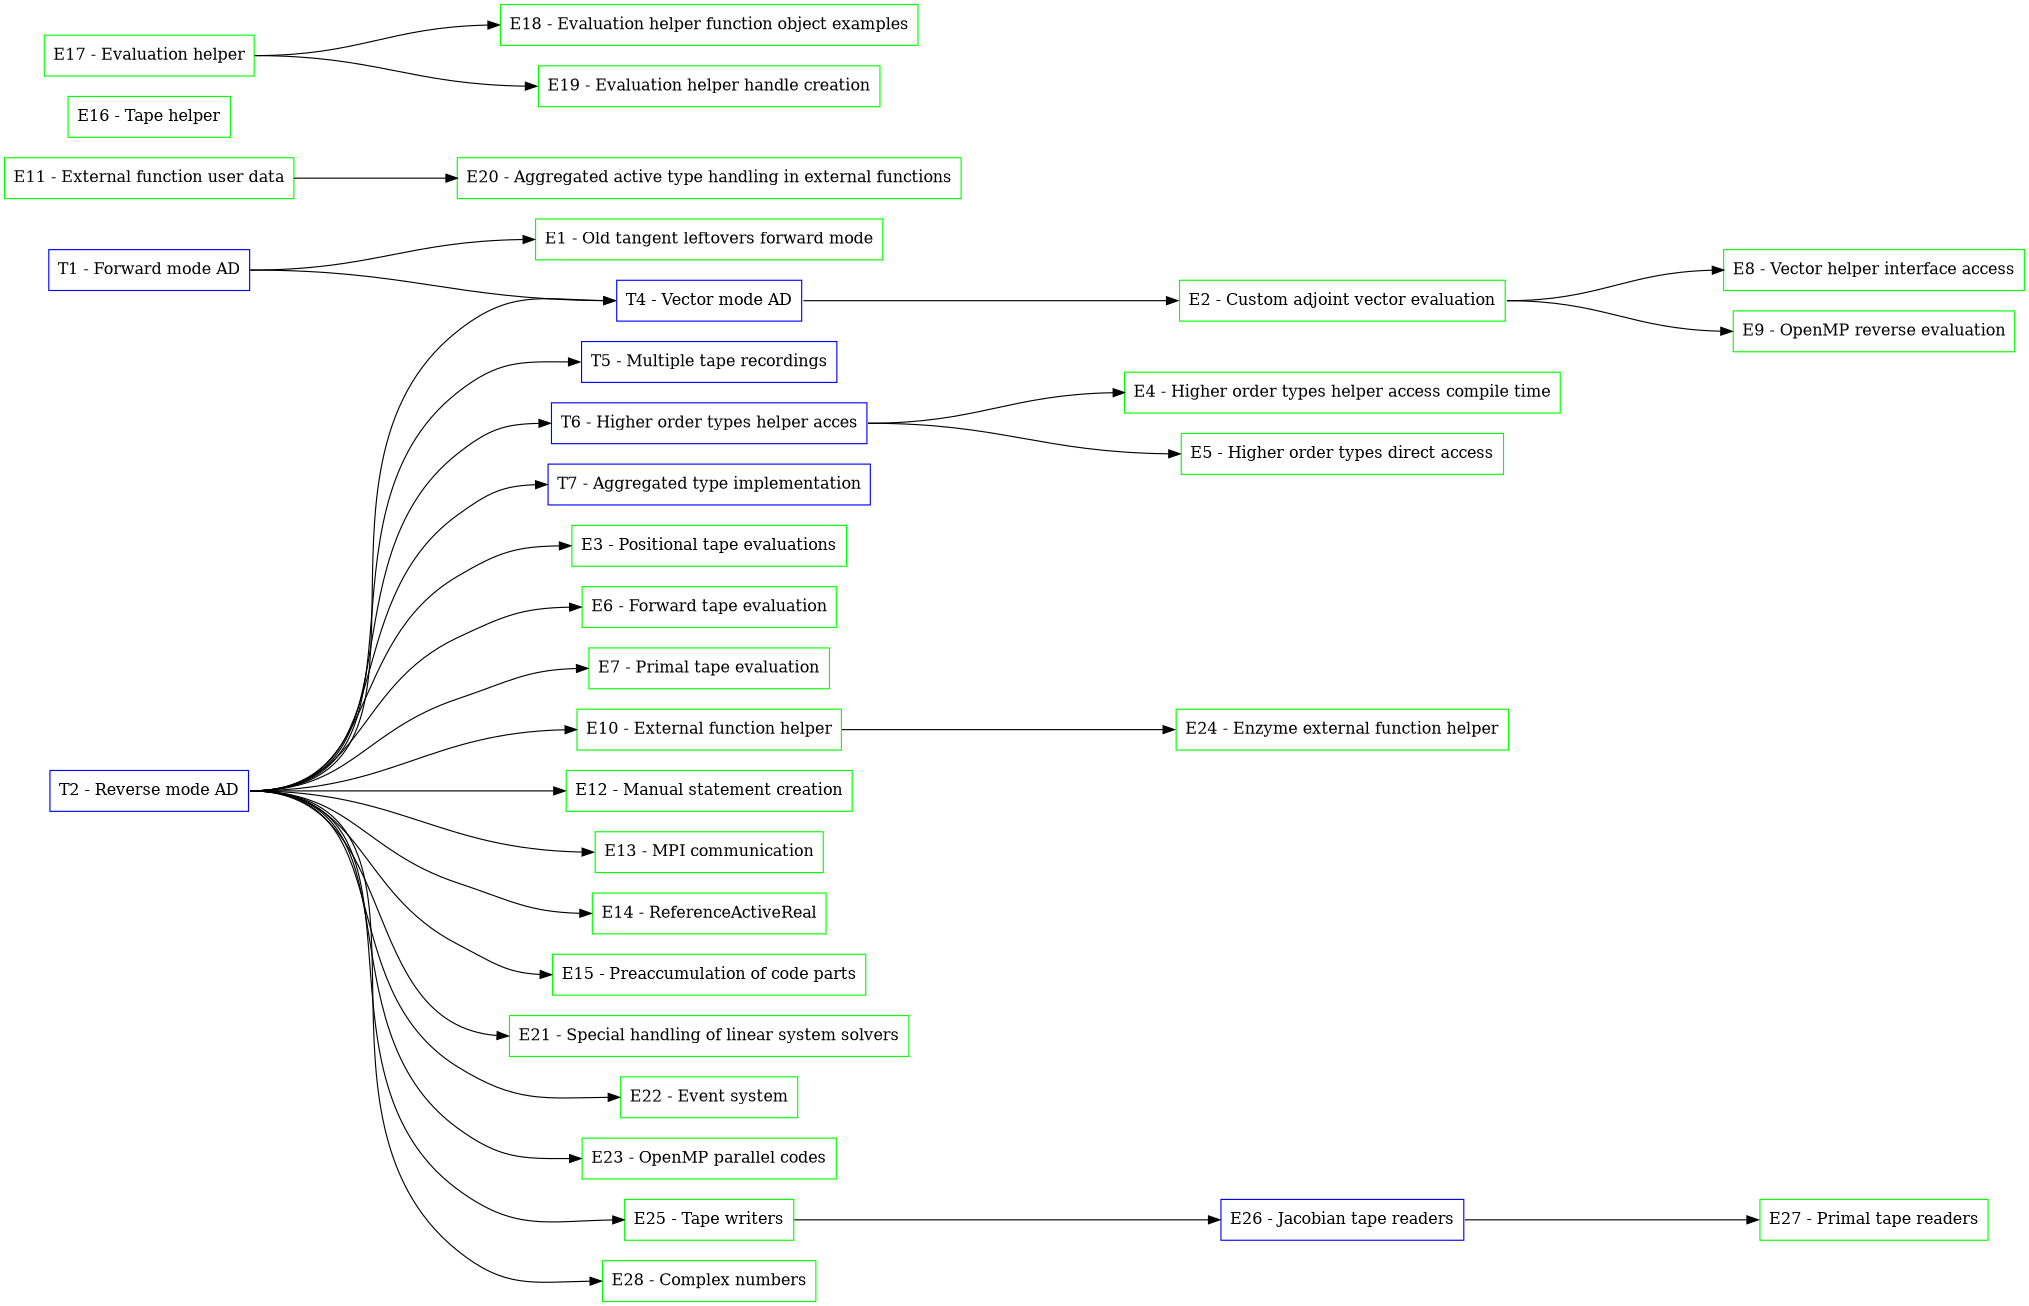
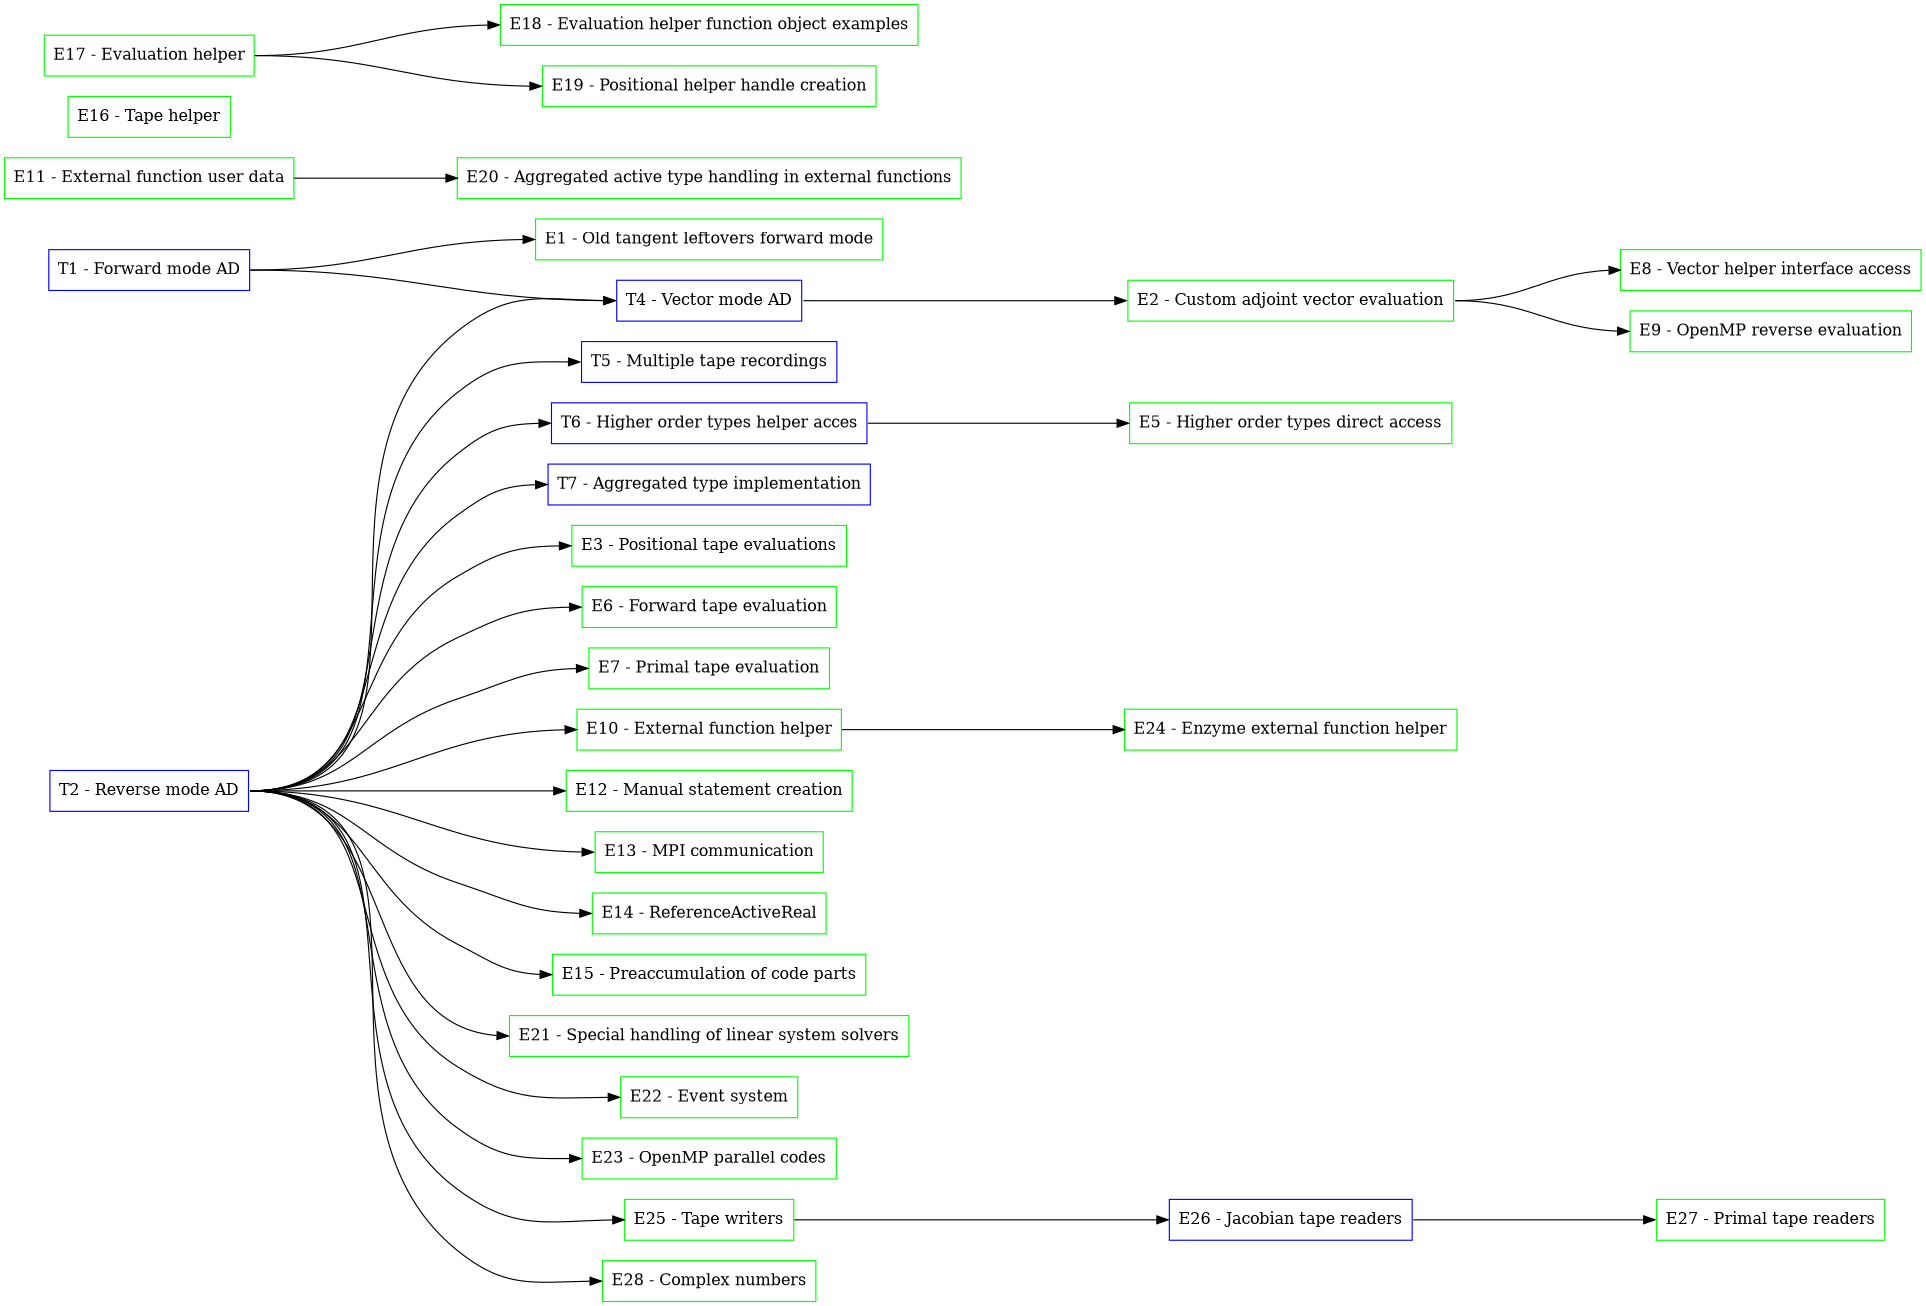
(709, 86) -> (709, 86)
(1342, 393) -> none
